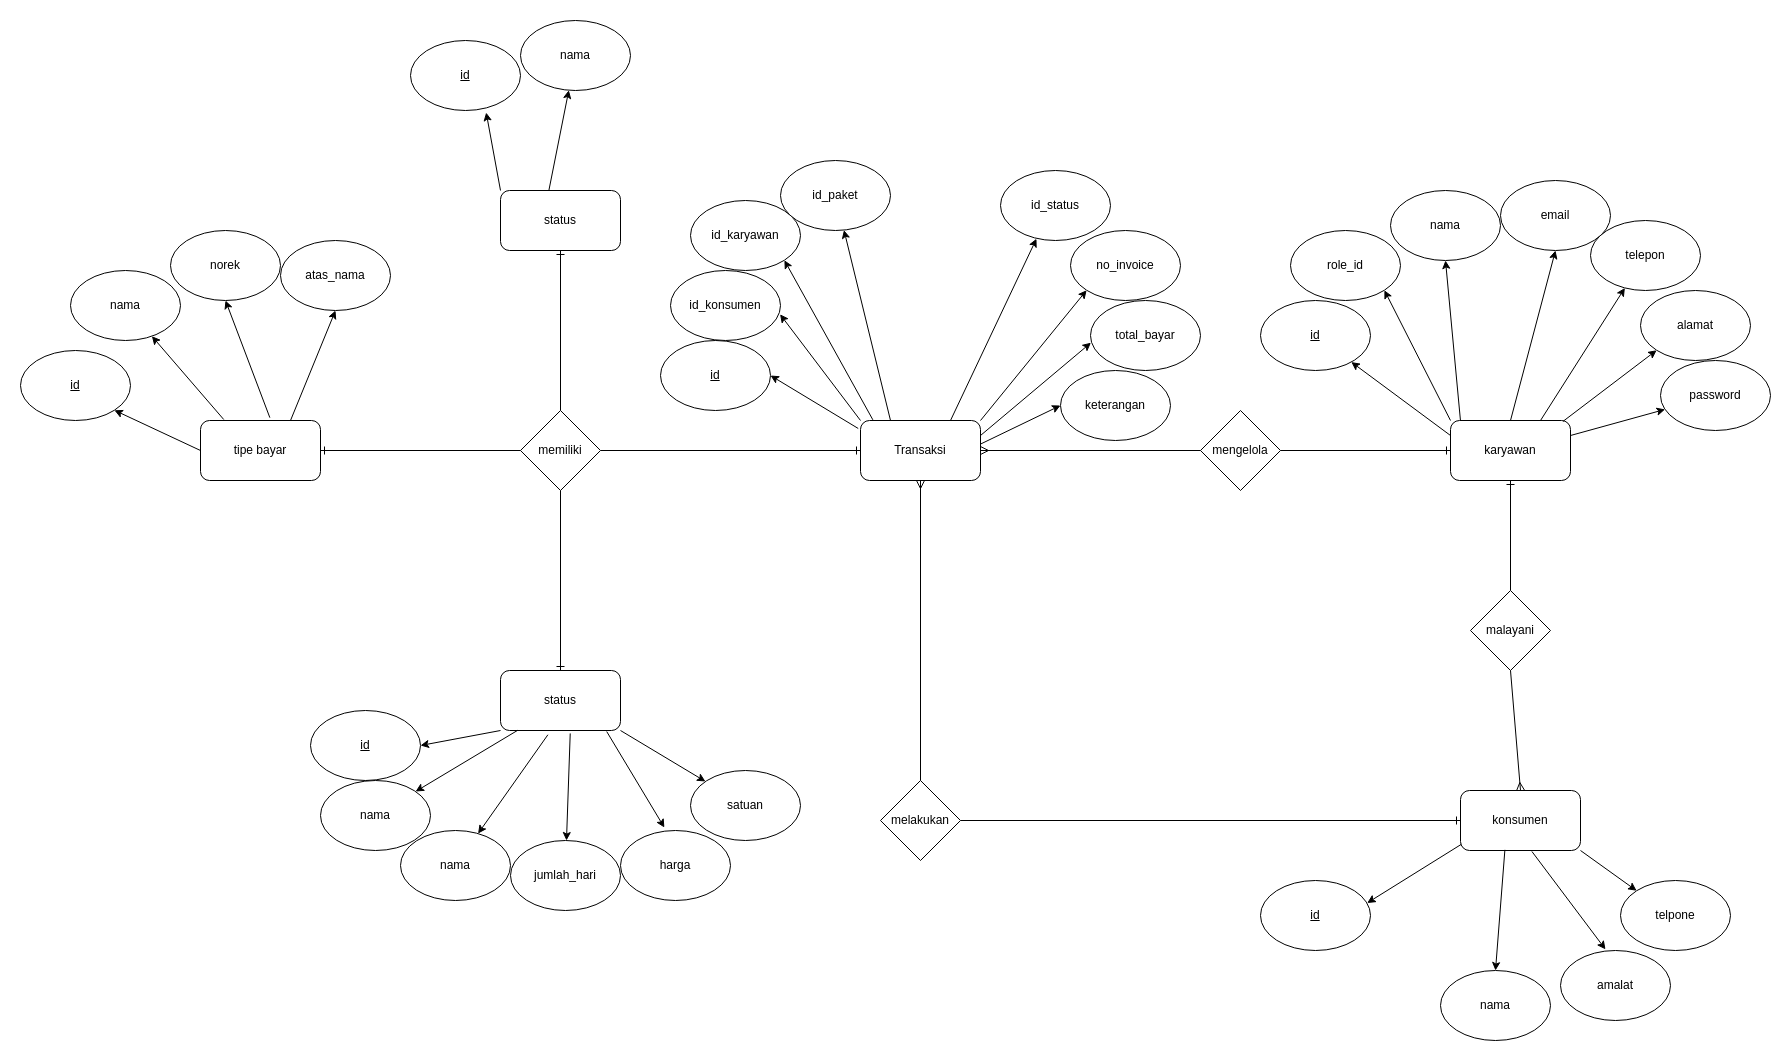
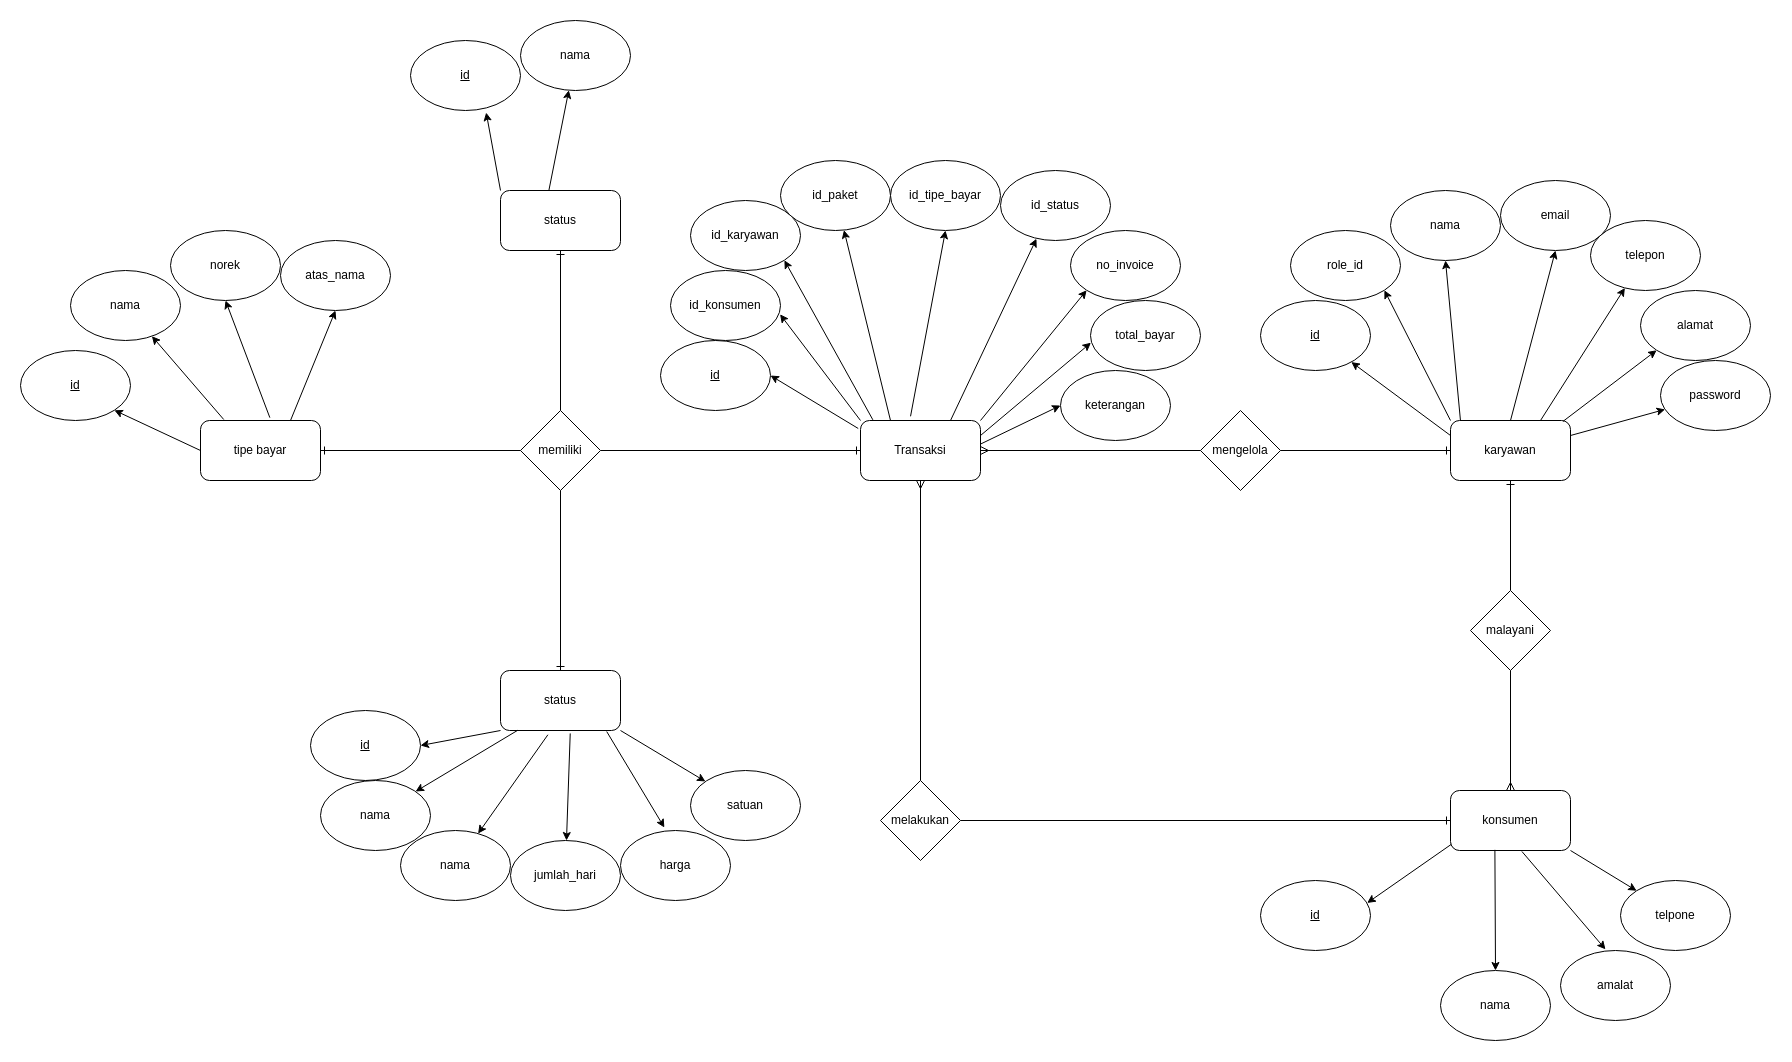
none -> (946, 196)
none -> (927, 327)
(1521, 821) -> (1511, 821)
